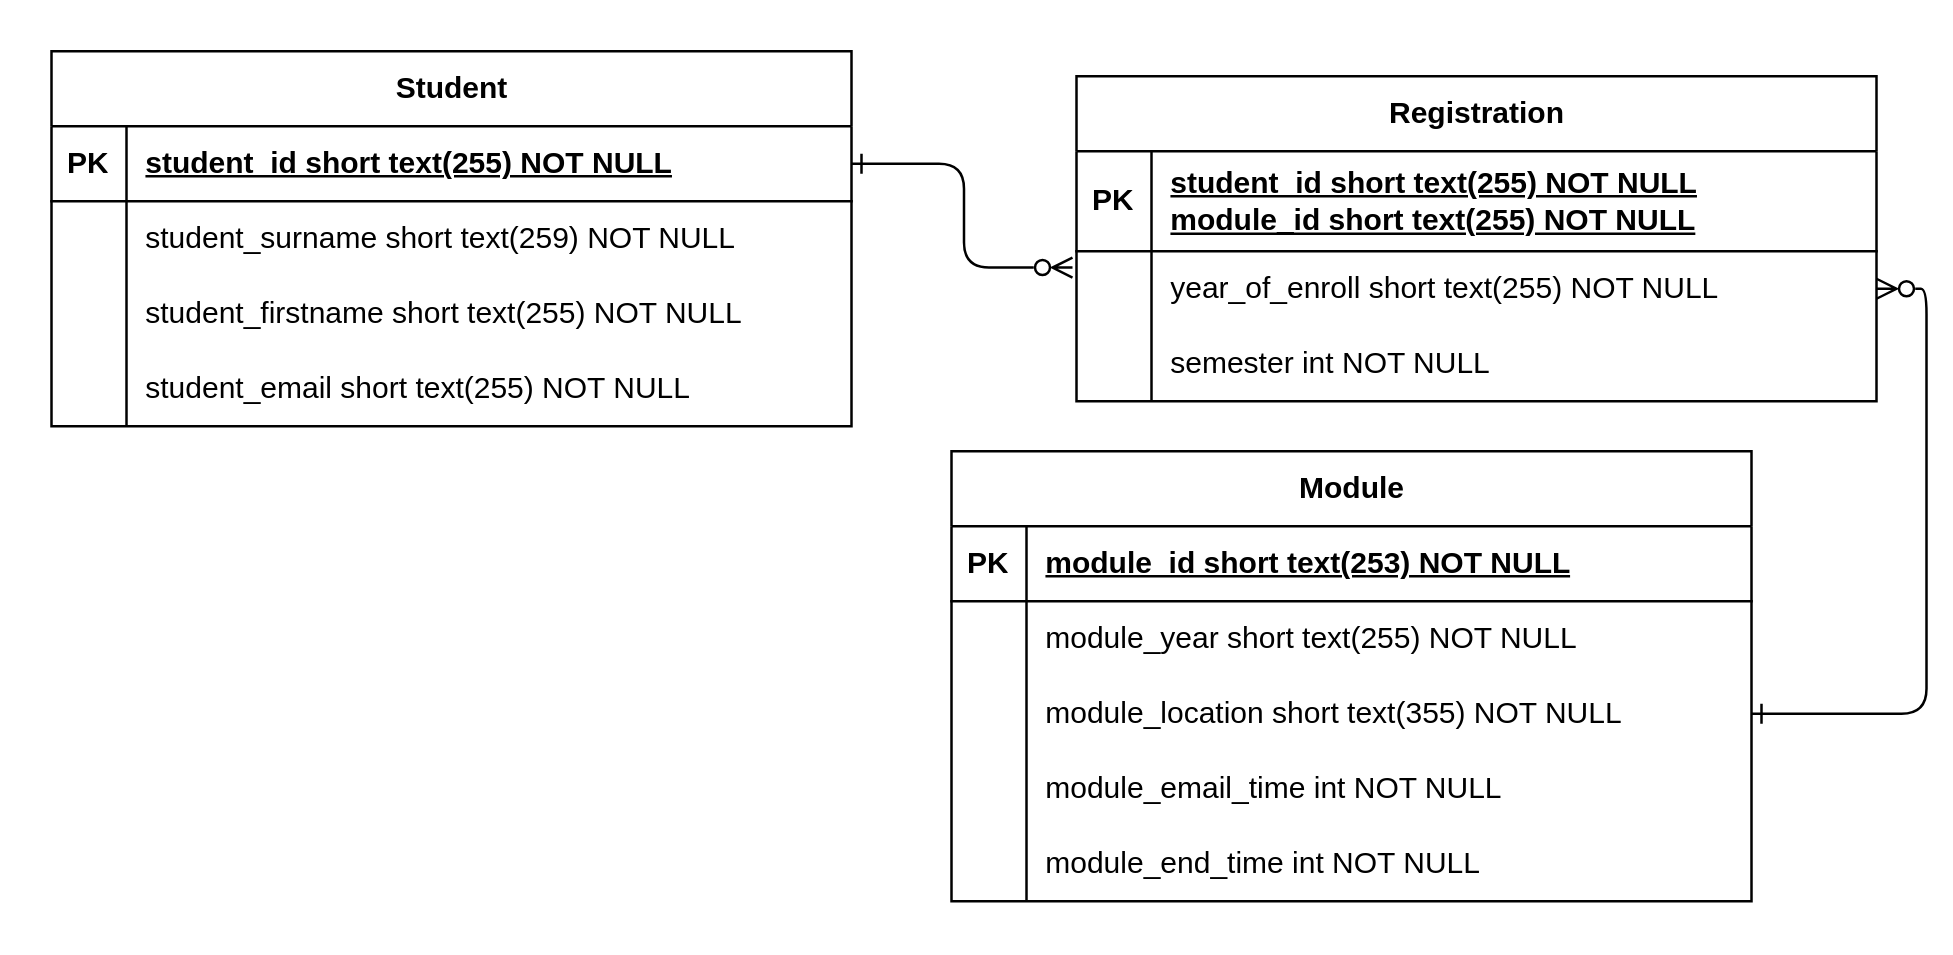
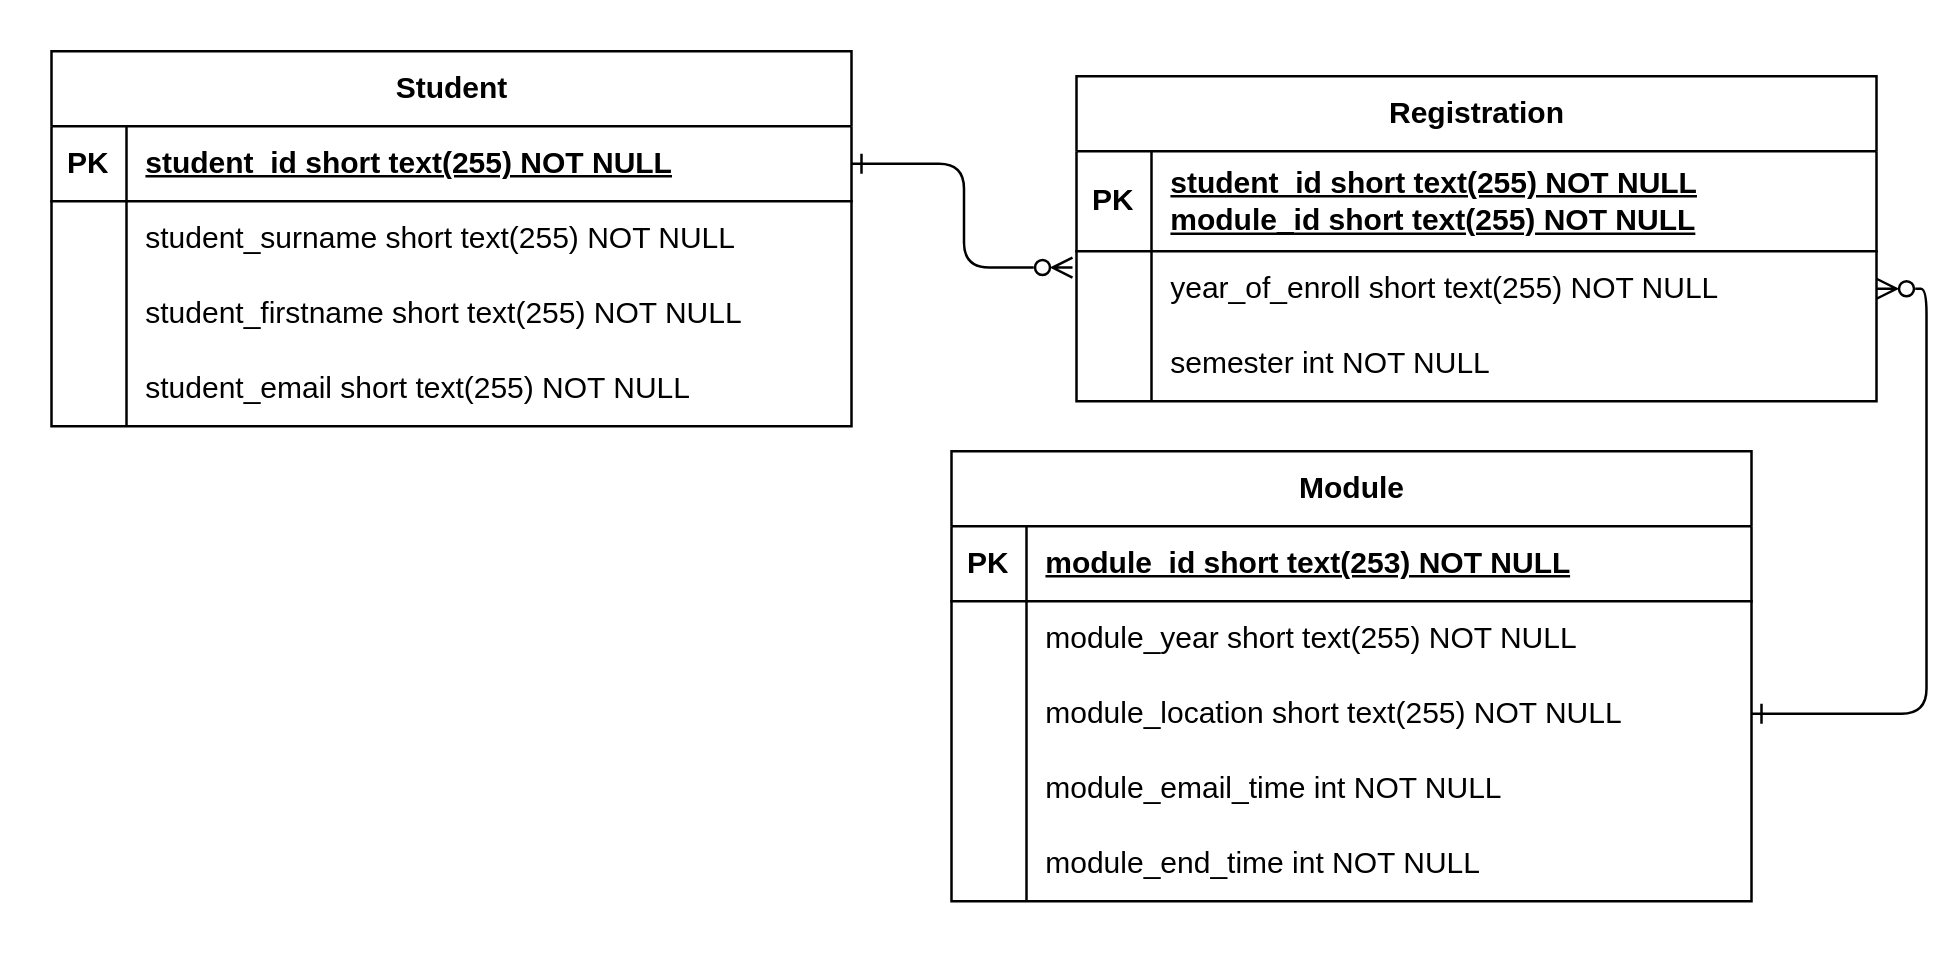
(467, 239) -> (467, 239)
(1355, 714) -> (1355, 714)
